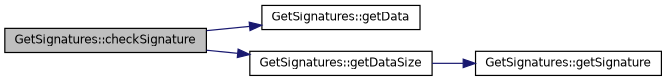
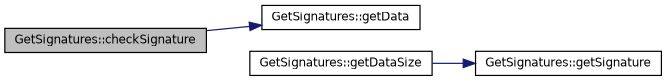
(222, 52) -> none
